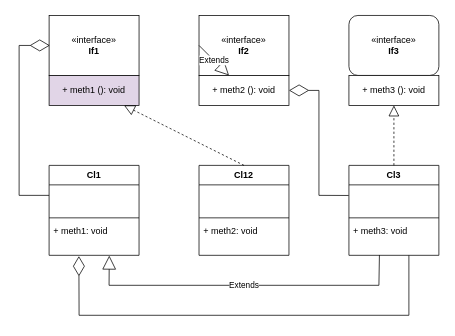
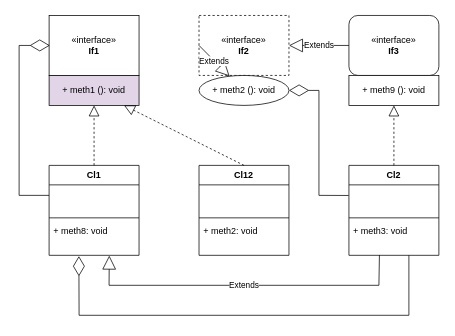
(244, 45) -> (244, 45)
none -> (326, 45)
(244, 90) -> (244, 90)
(394, 90) -> (394, 90)
none -> (94, 141)
(394, 176) -> (394, 176)
(82, 232) -> (82, 232)
